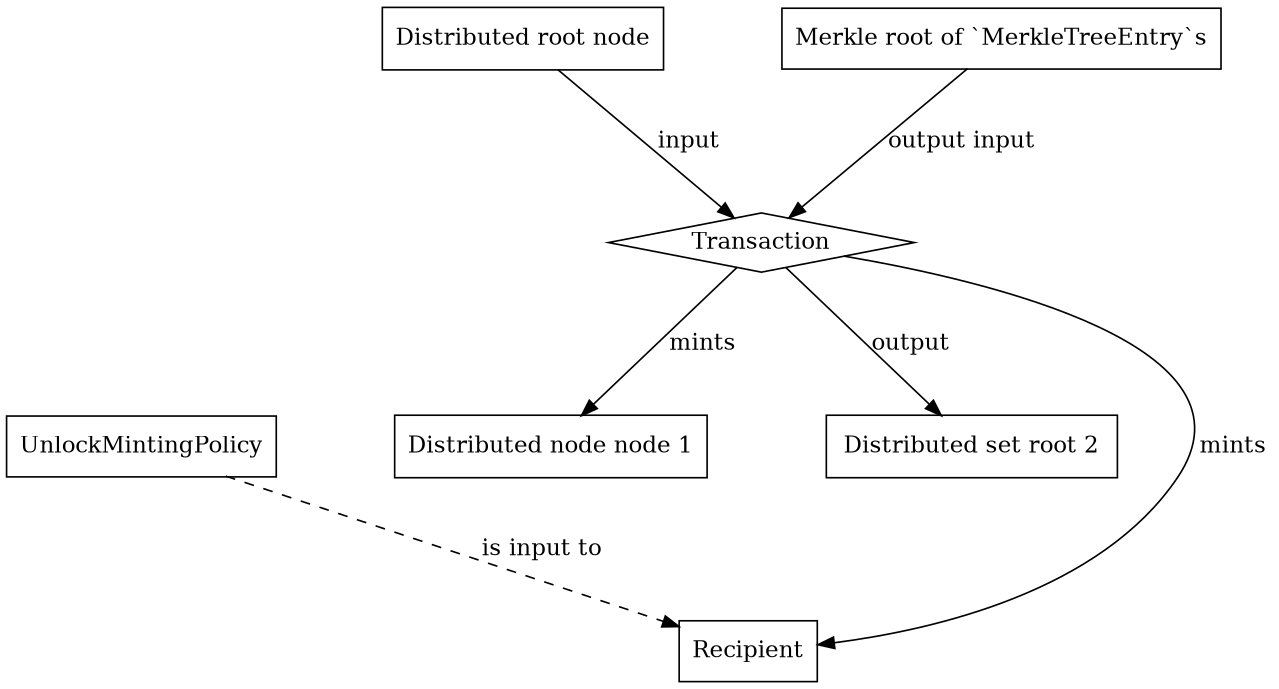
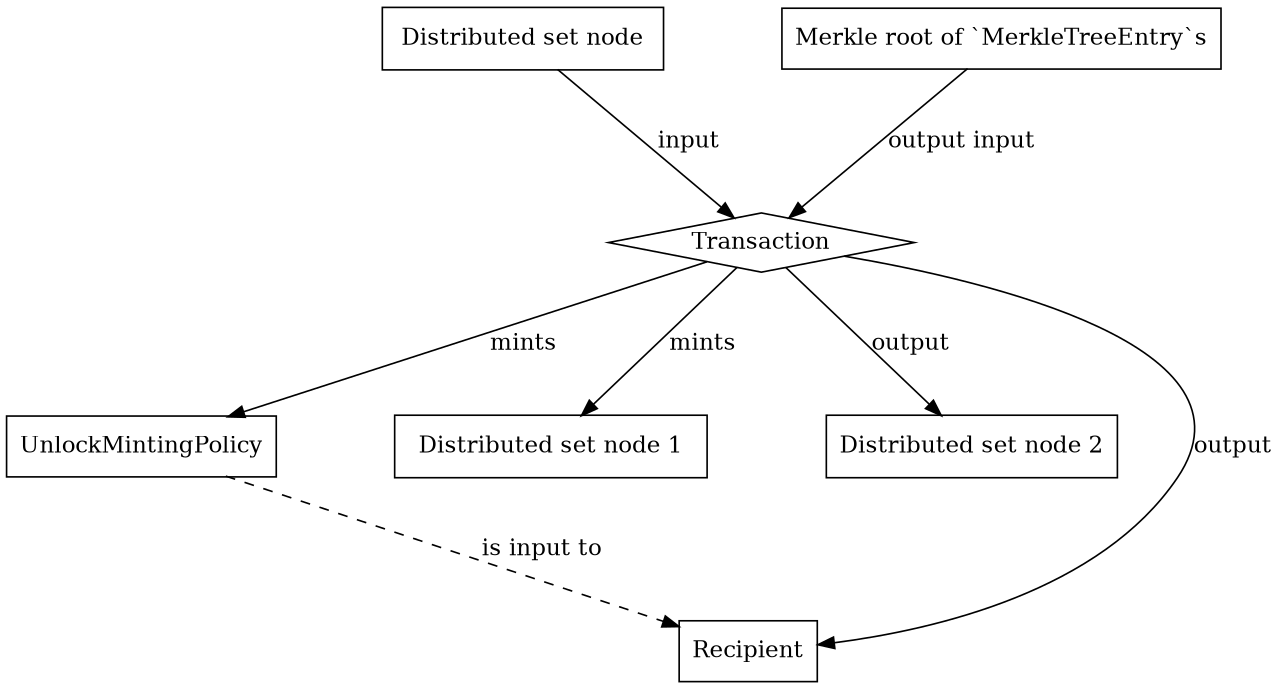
(523, 39) -> (523, 39)
none -> (475, 337)
(551, 446) -> (551, 446)
(972, 446) -> (972, 446)
(1233, 446) -> (1233, 446)
